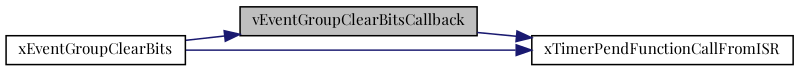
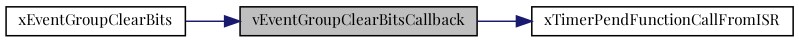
(351, 50) -> none
